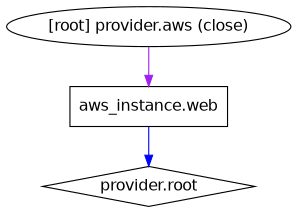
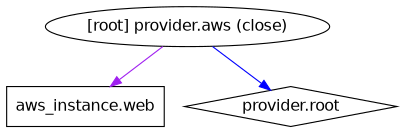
(149, 141) -> (237, 65)
